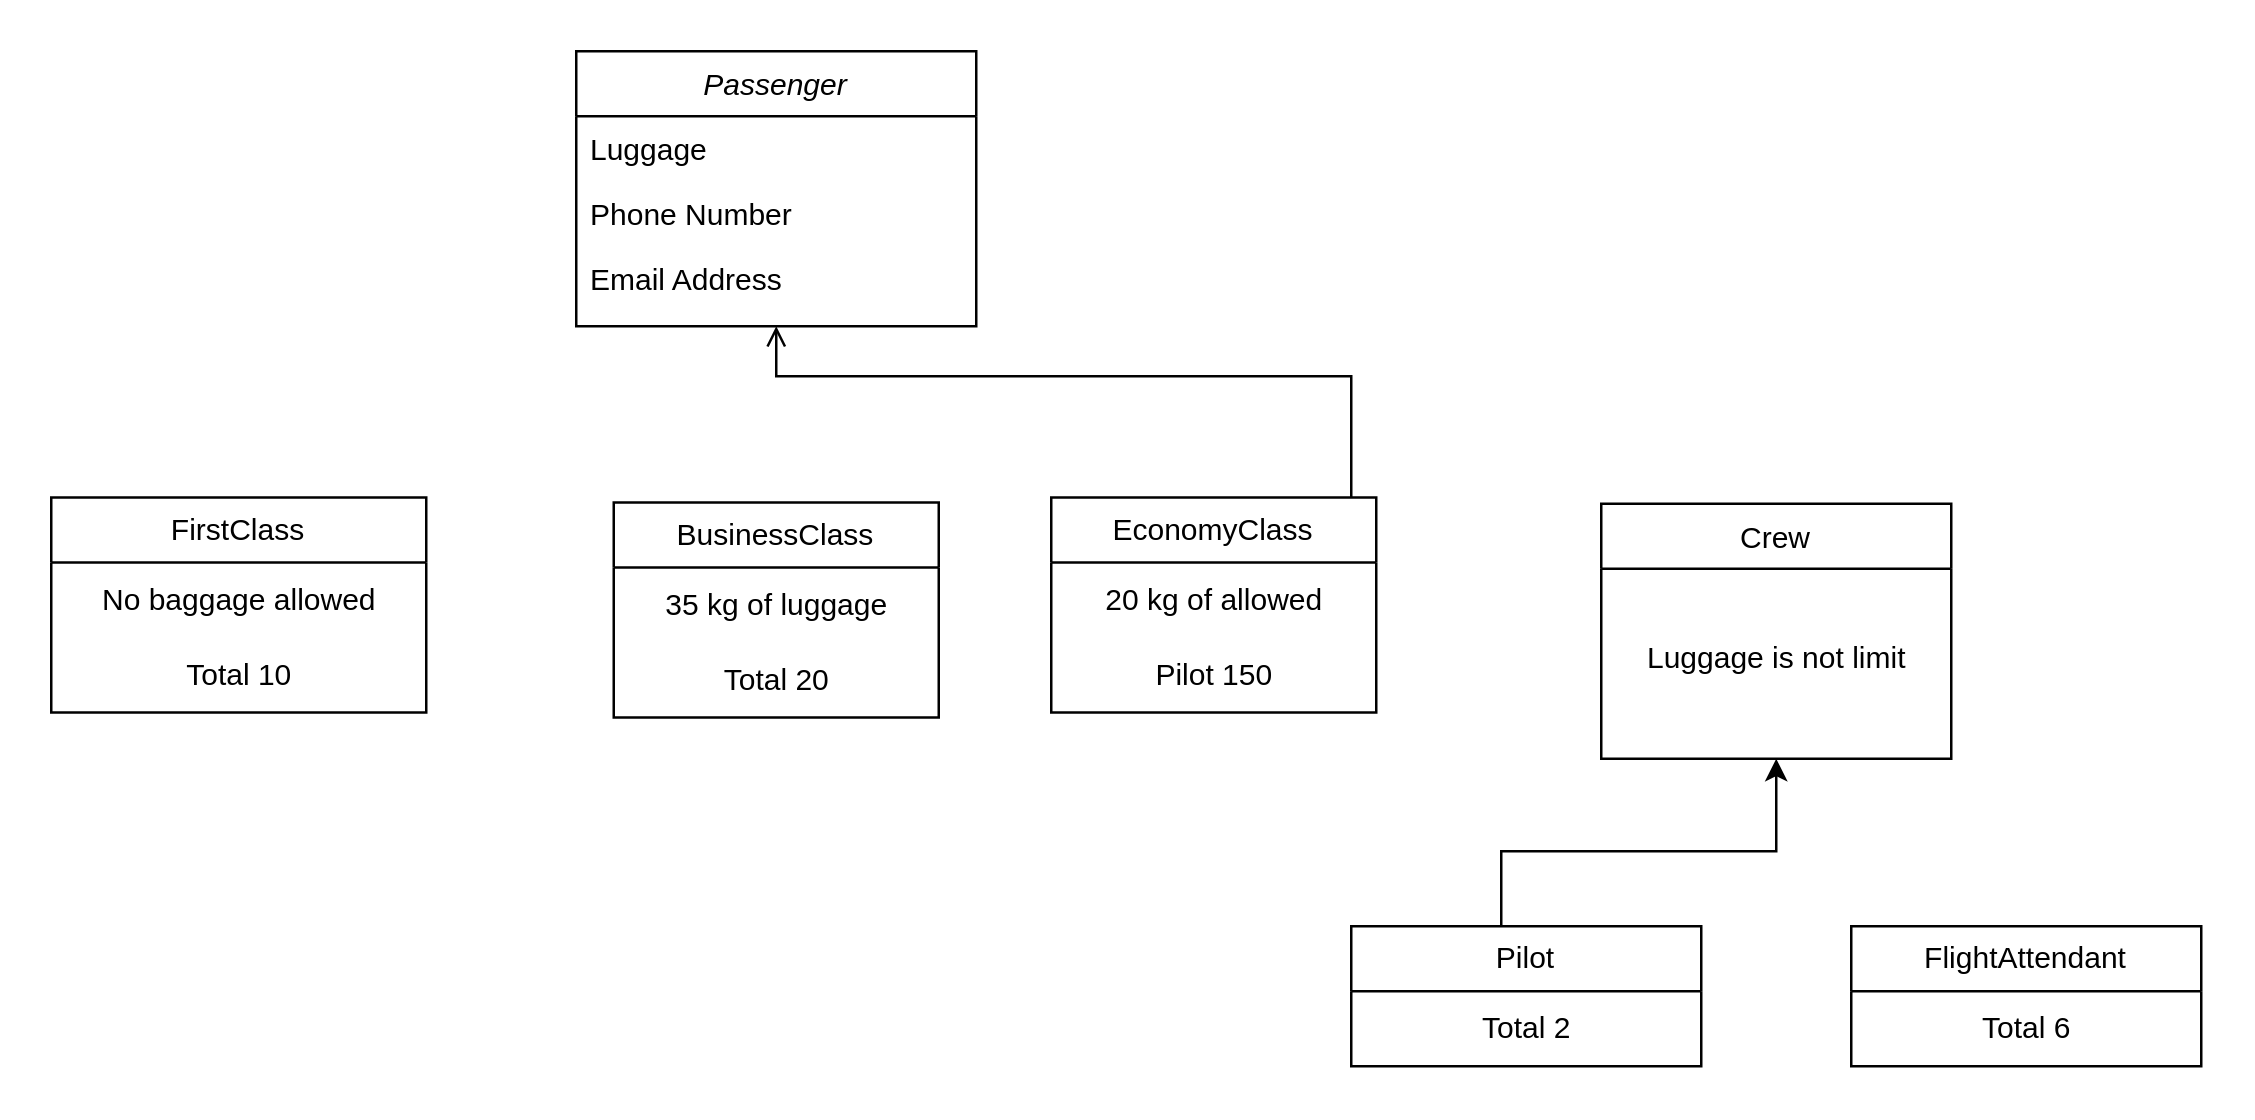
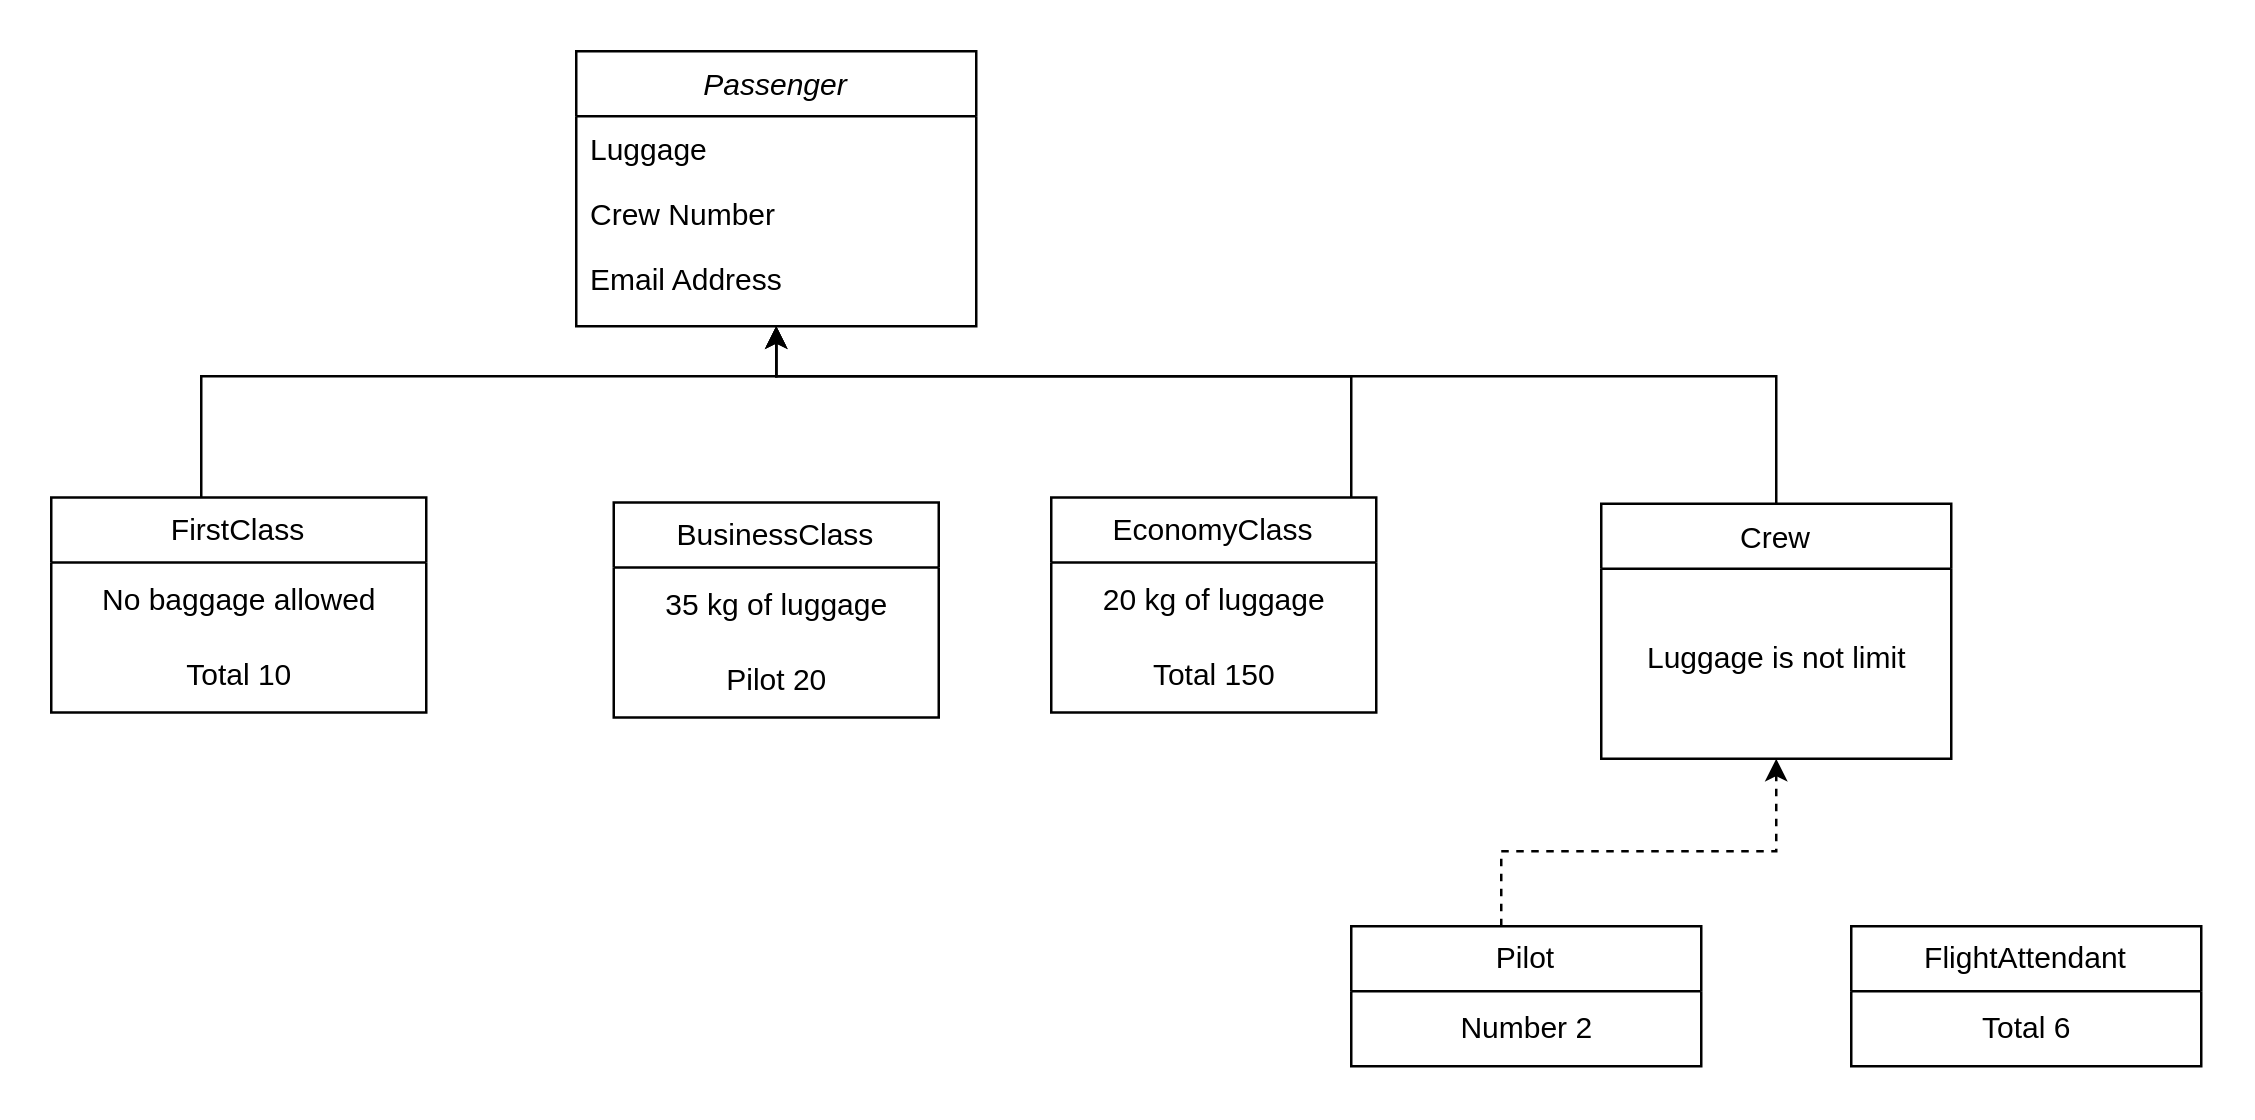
(687, 215) -> (679, 215)
none -> (427, 376)
none -> (1629, 376)
(1215, 601) -> (1215, 601)
(1215, 676) -> (1215, 676)
(778, 681) -> (778, 681)
(1642, 851) -> (1642, 851)
(1528, 1029) -> (1528, 1029)
